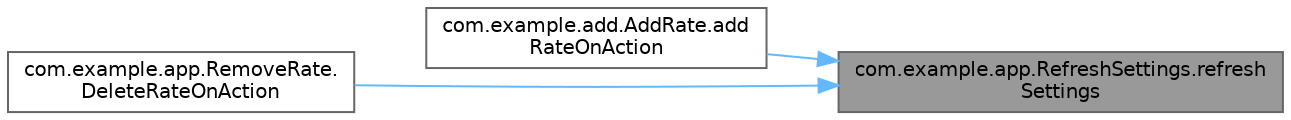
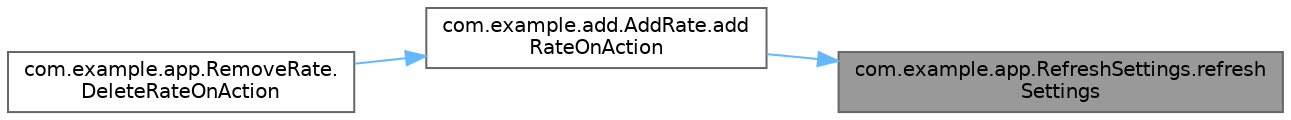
(586, 87) -> (380, 61)
